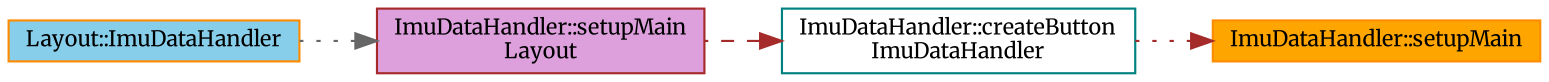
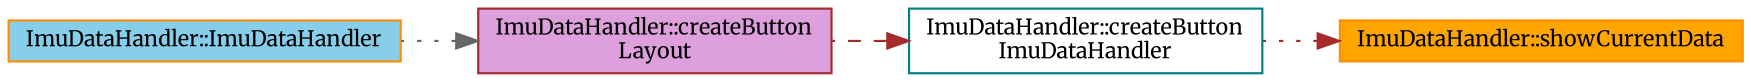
(154, 41) -> (205, 41)
(541, 41) -> (655, 41)
(1377, 41) -> (1541, 41)
